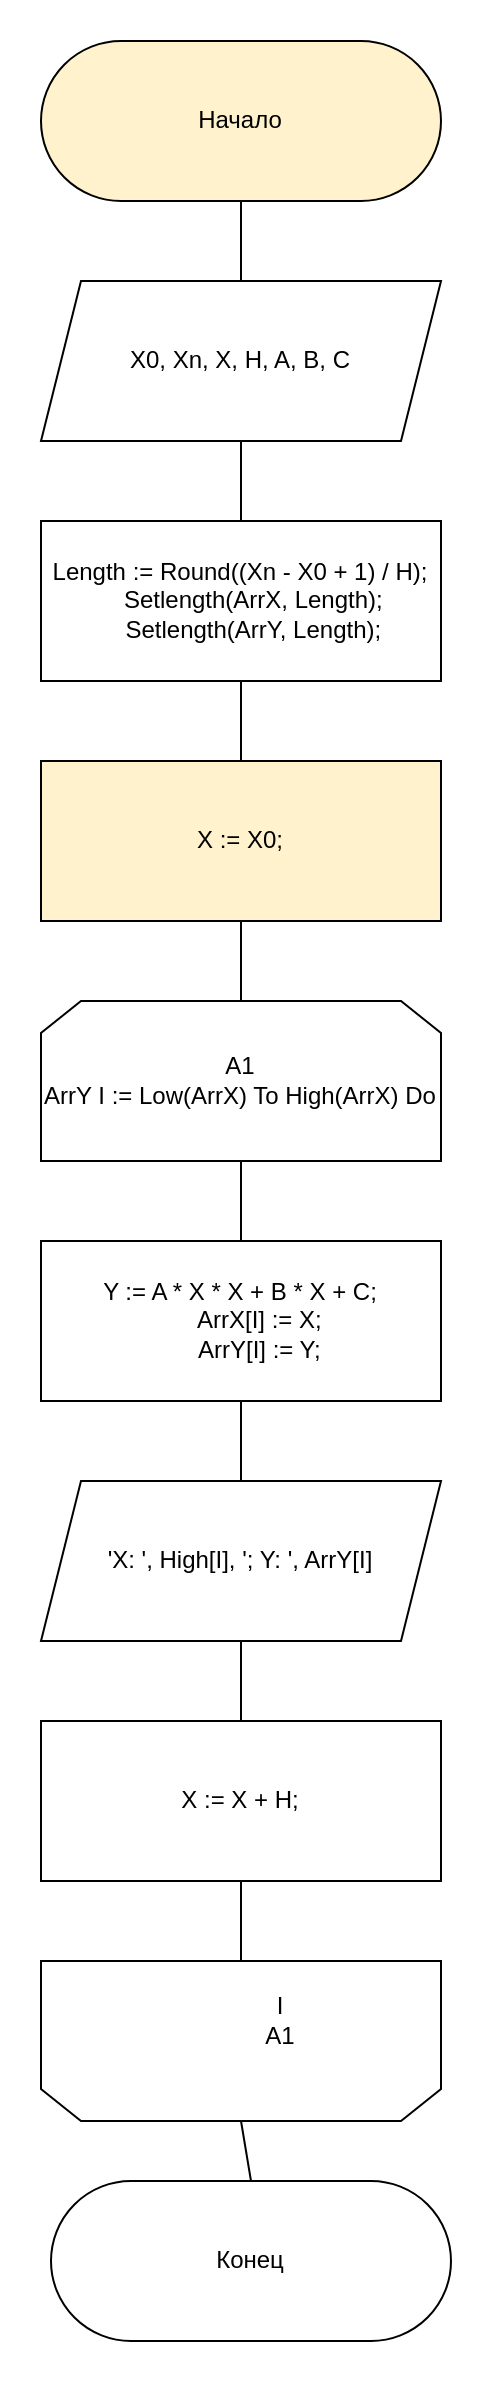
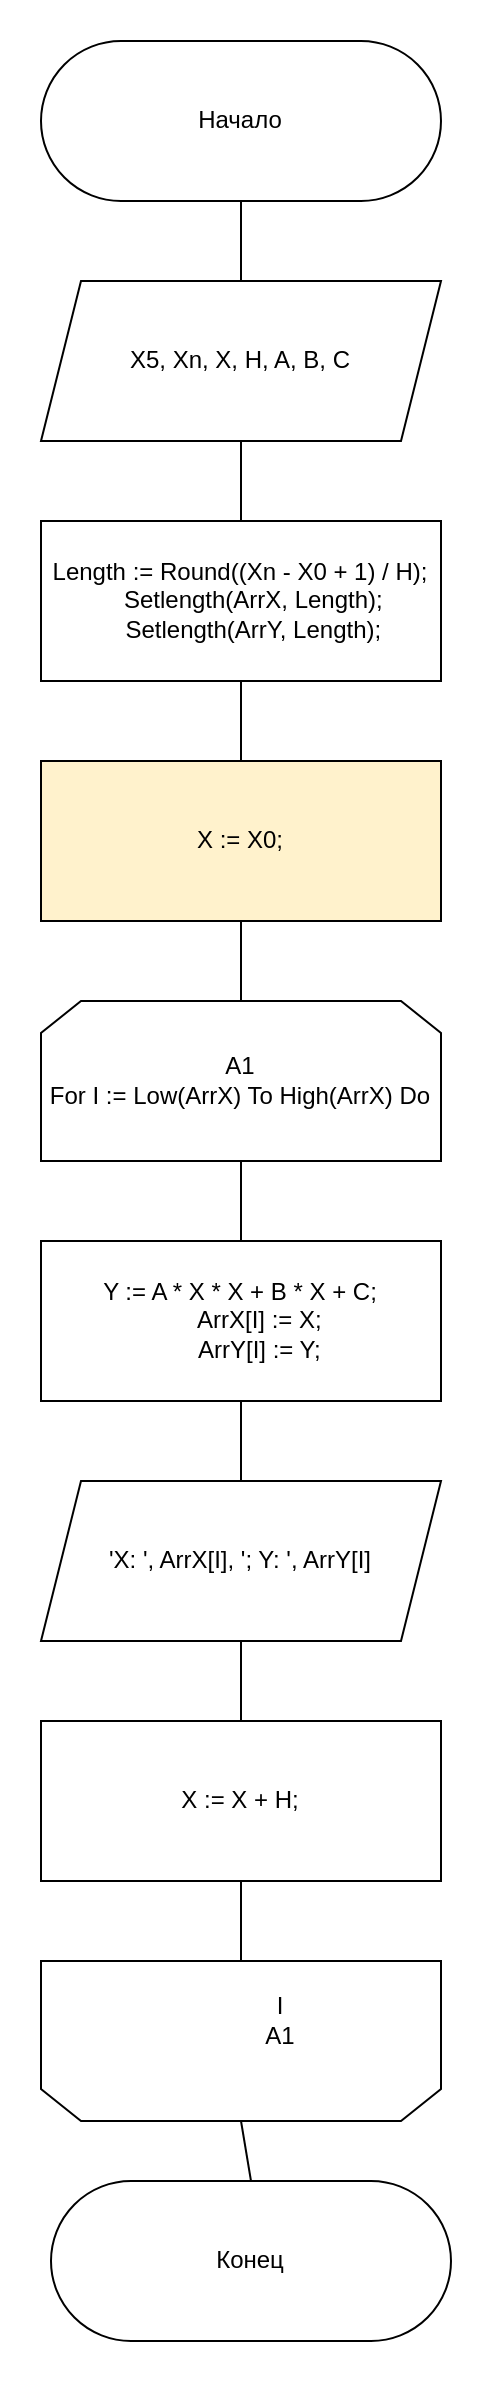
(241, 121) -> (241, 121)
(241, 361) -> (241, 361)
(241, 1081) -> (241, 1081)
(241, 1561) -> (241, 1561)
